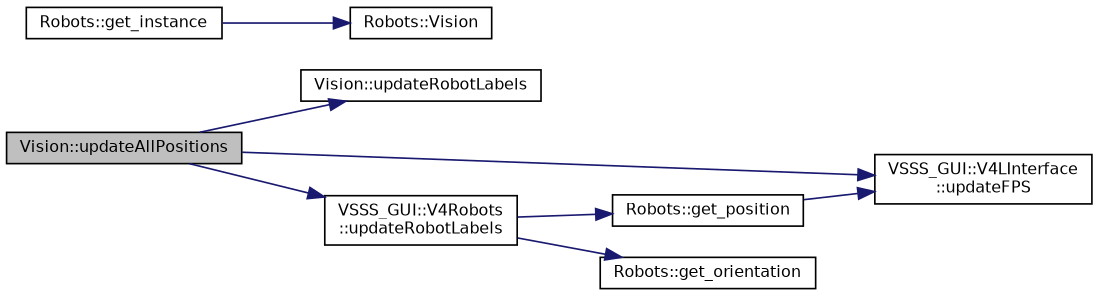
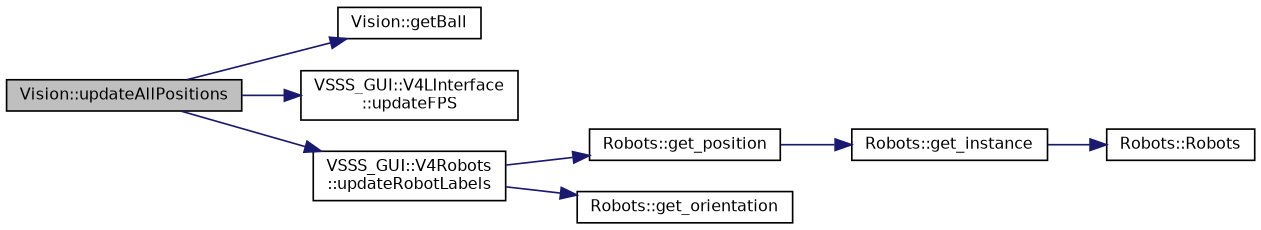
(421, 23) -> (1181, 145)
(421, 86) -> (409, 23)
(831, 197) -> (808, 145)
